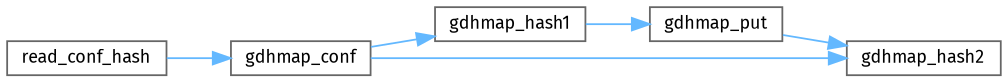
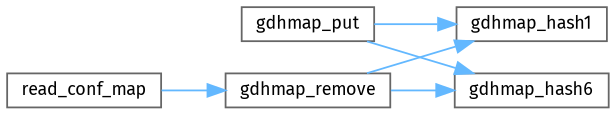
(609, 24) -> (406, 24)
(87, 58) -> (84, 90)
(301, 58) -> (308, 90)
(924, 58) -> (532, 90)
